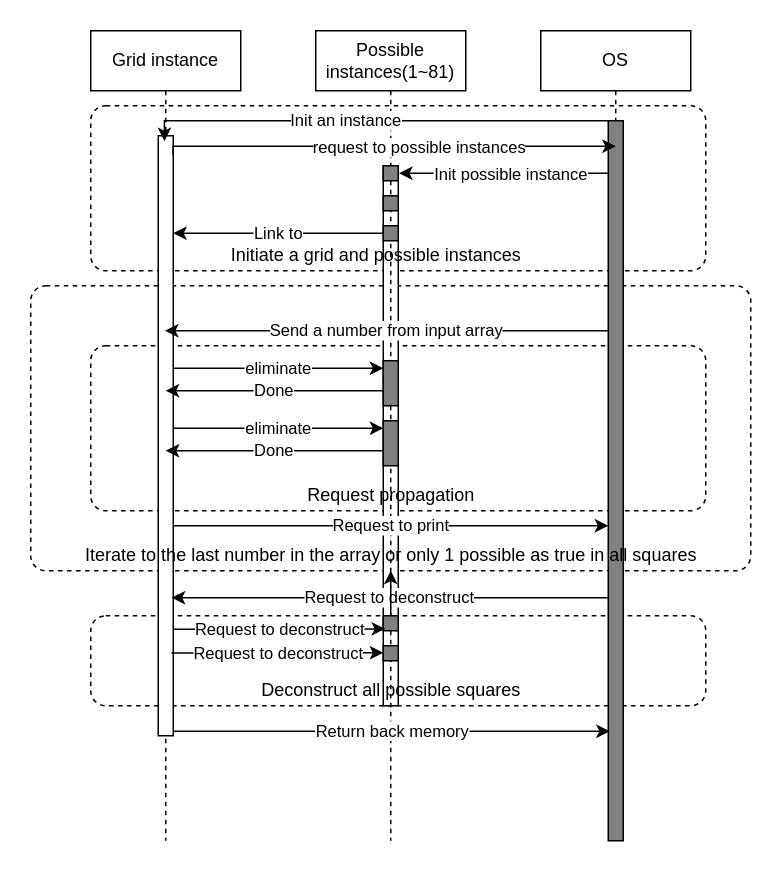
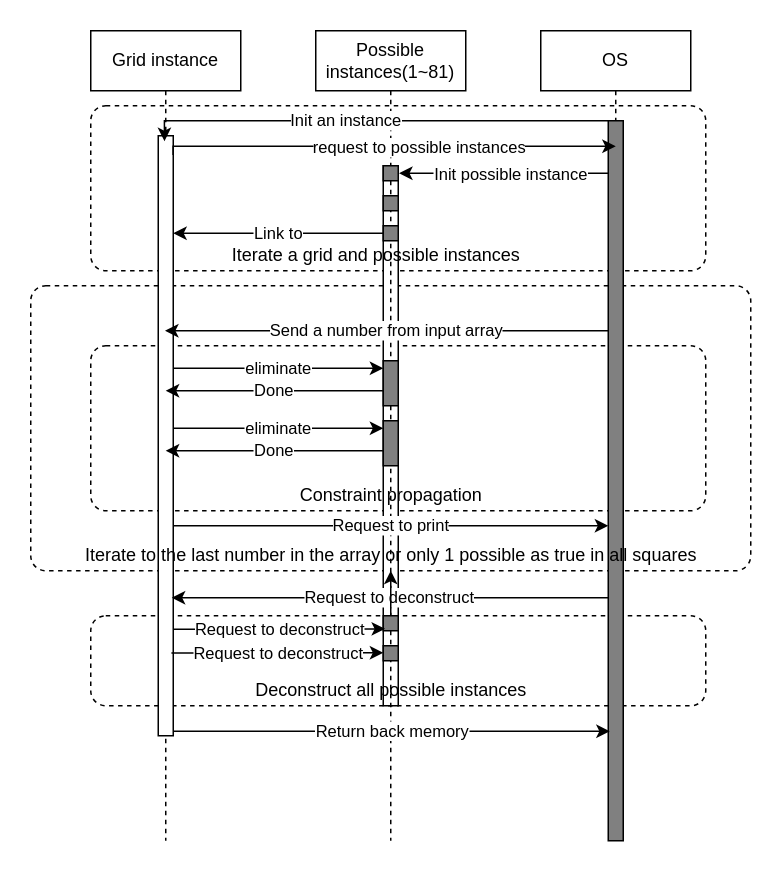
(377, 256) -> (377, 256)
(392, 496) -> (392, 496)
(392, 691) -> (392, 691)
